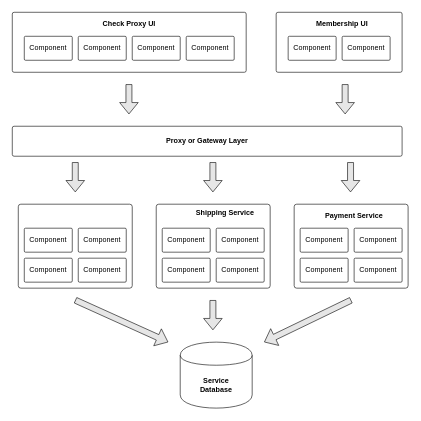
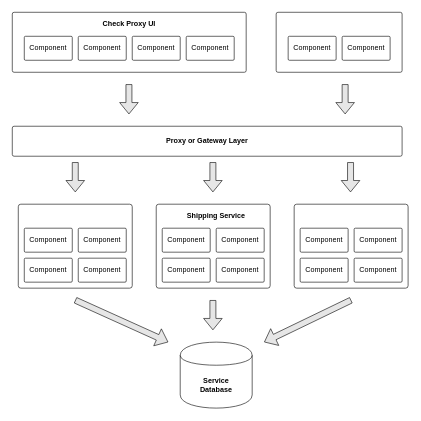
(342, 24) -> none
(225, 213) -> (216, 216)
(354, 216) -> none
